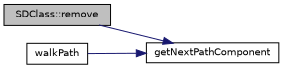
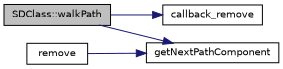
(57, 15) -> (57, 15)
none -> (213, 15)
(57, 54) -> (57, 54)
